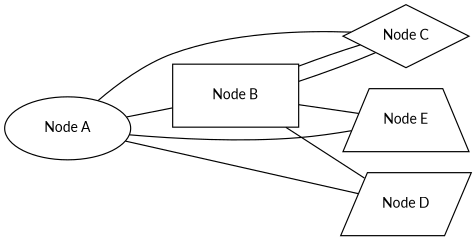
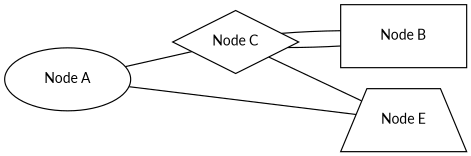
(329, 109) -> (315, 79)
(150, 112) -> none
(406, 204) -> none
